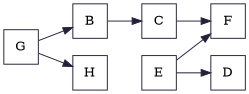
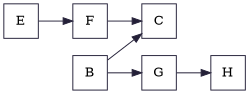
(189, 21) -> (120, 21)
(51, 36) -> (120, 73)
(228, 73) -> none
